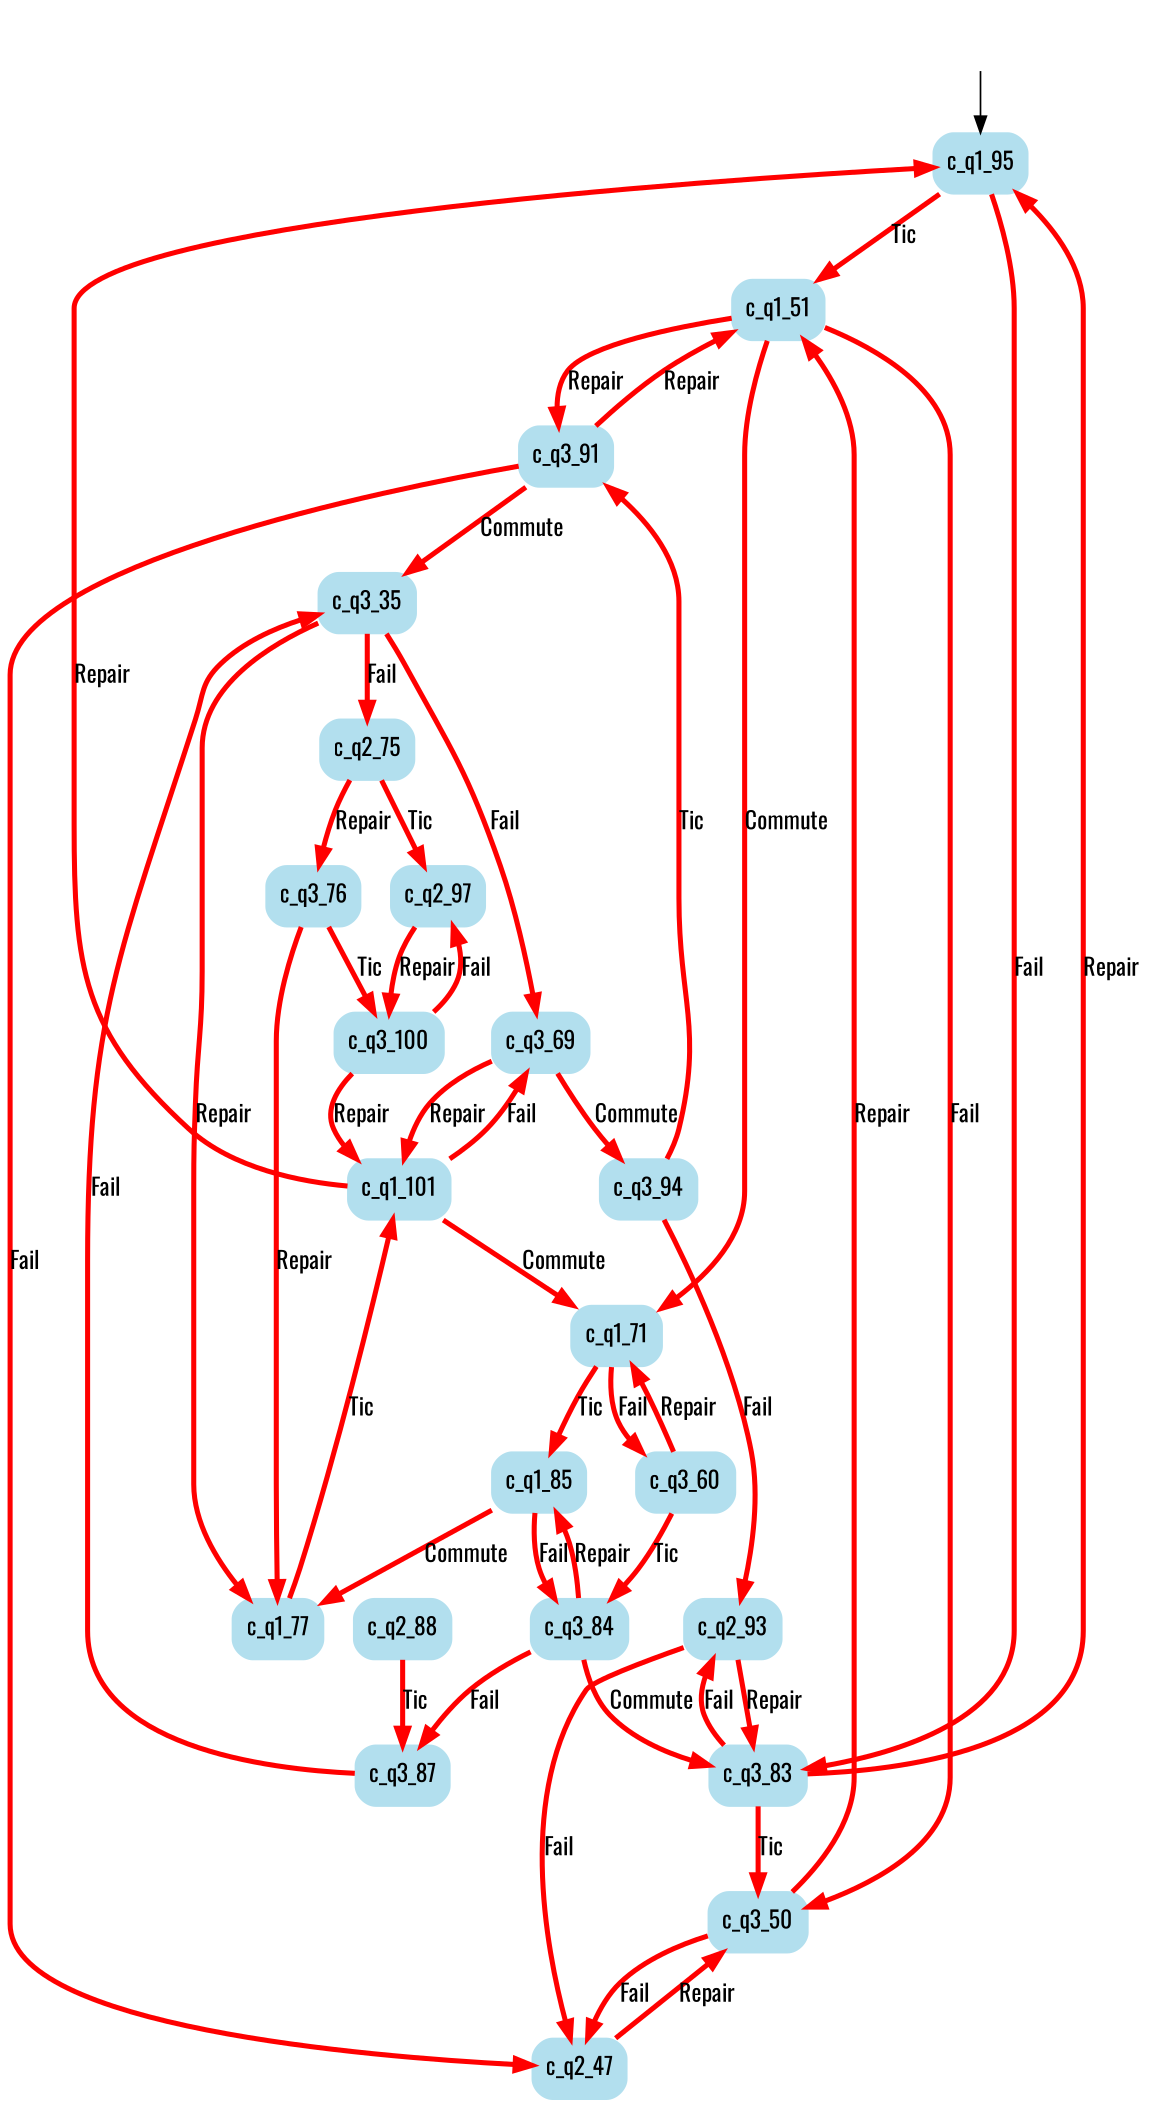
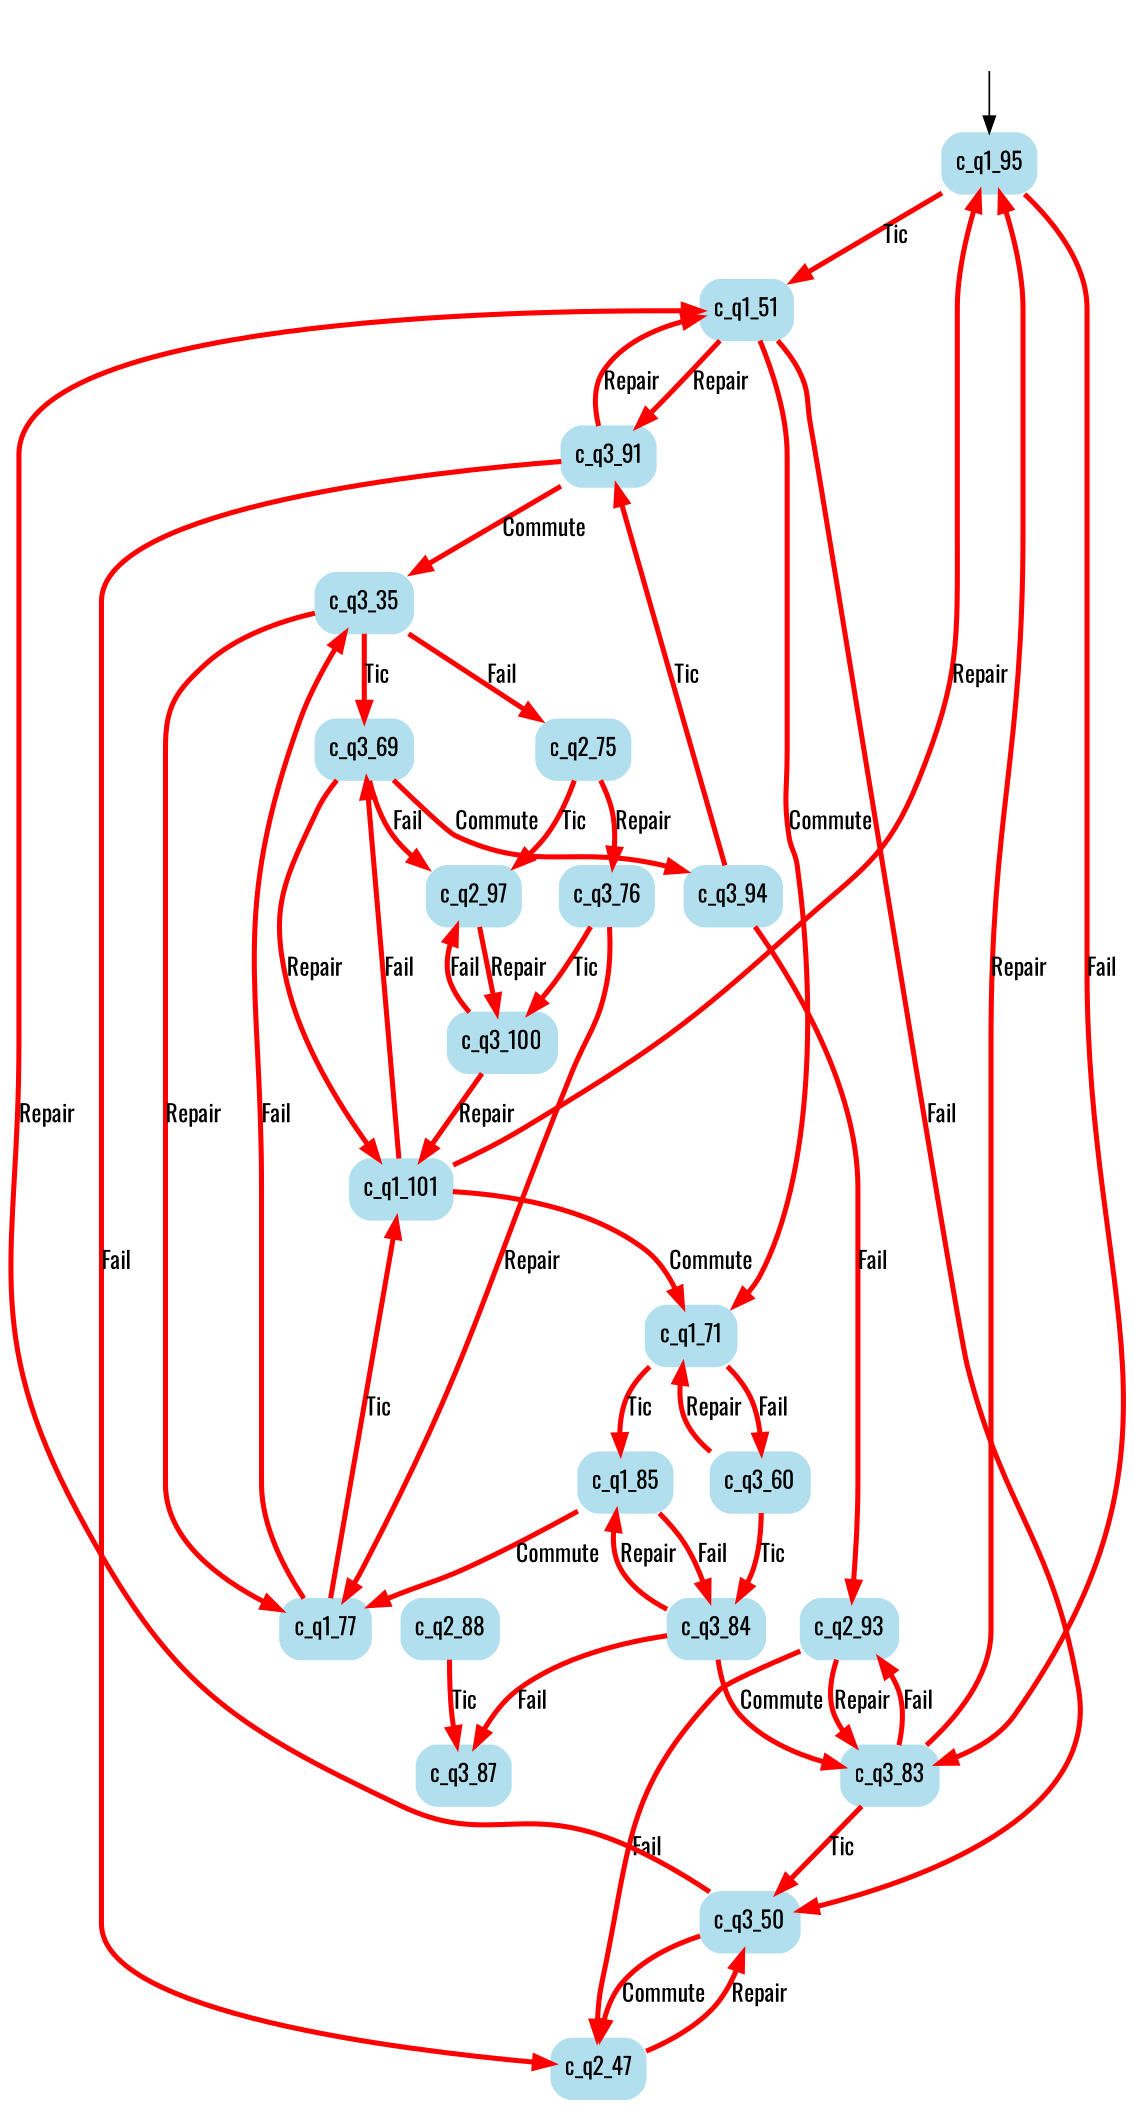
none -> (385, 822)
(505, 823) -> (378, 676)
(88, 1256) -> (260, 1121)
(635, 1996) -> (664, 1996)
